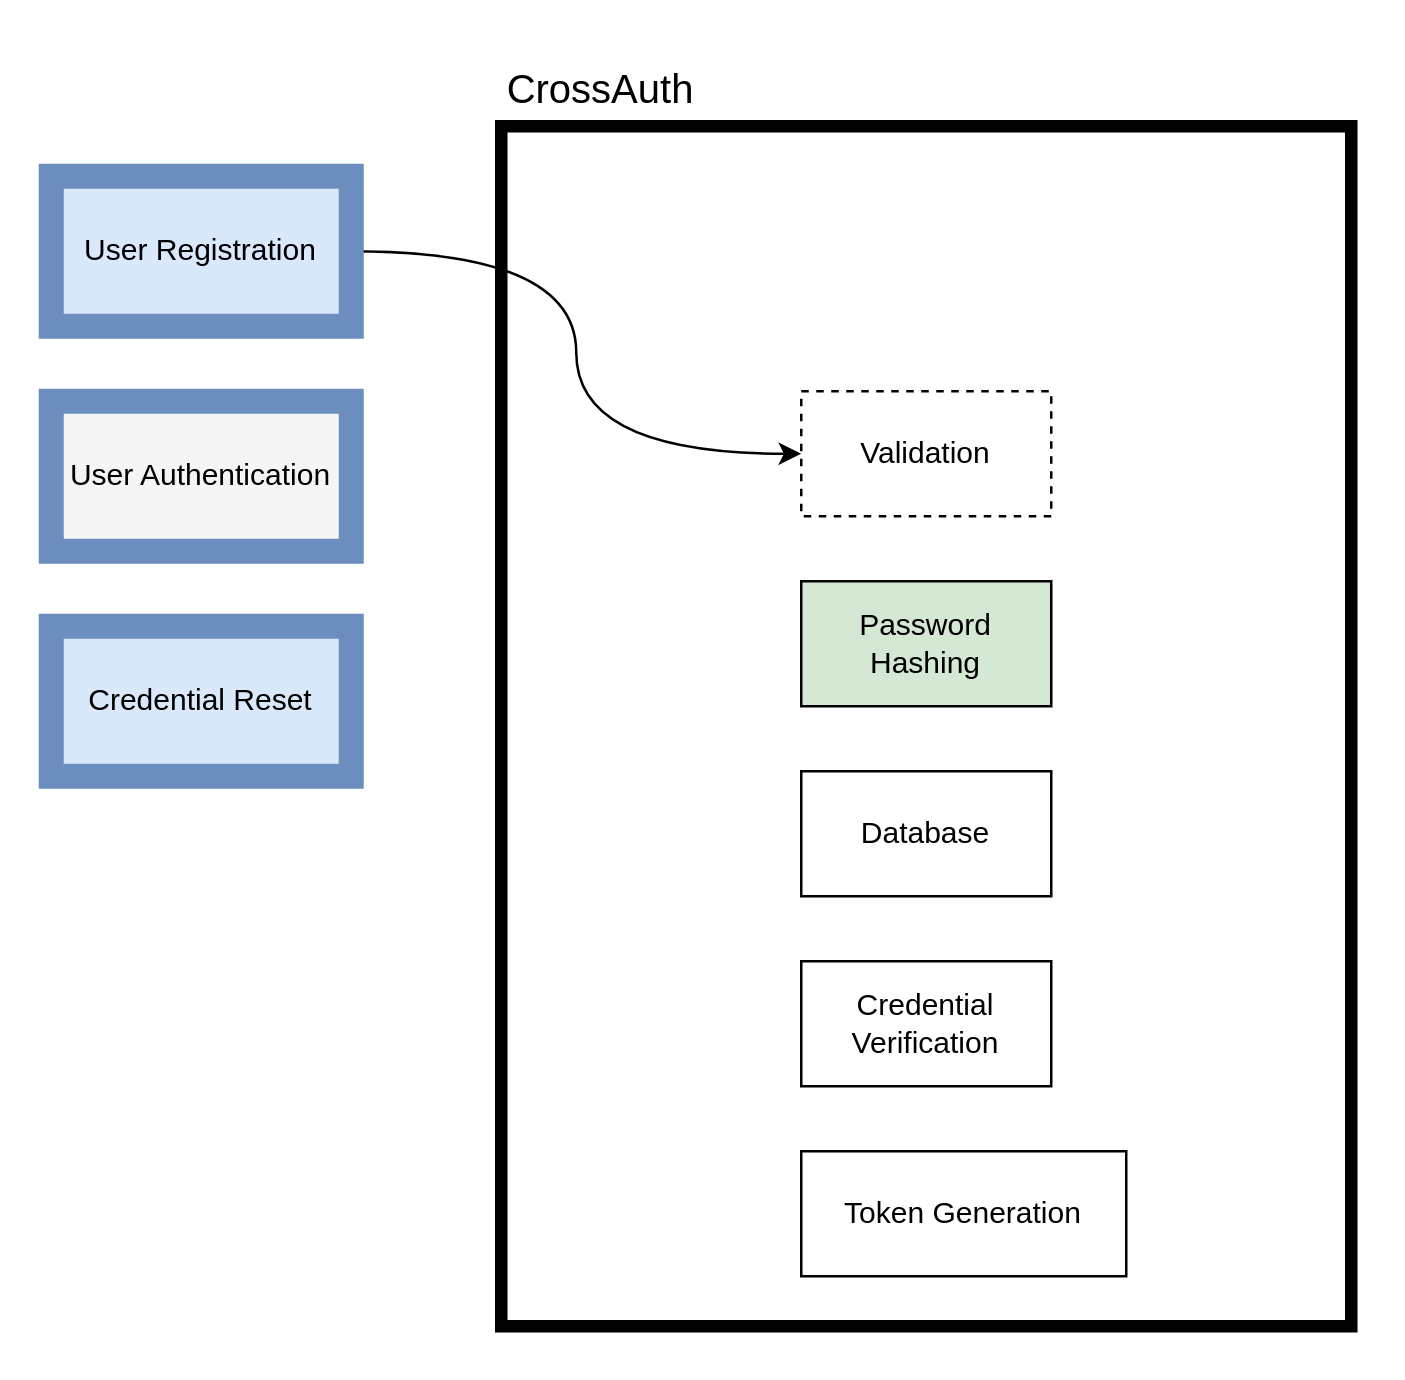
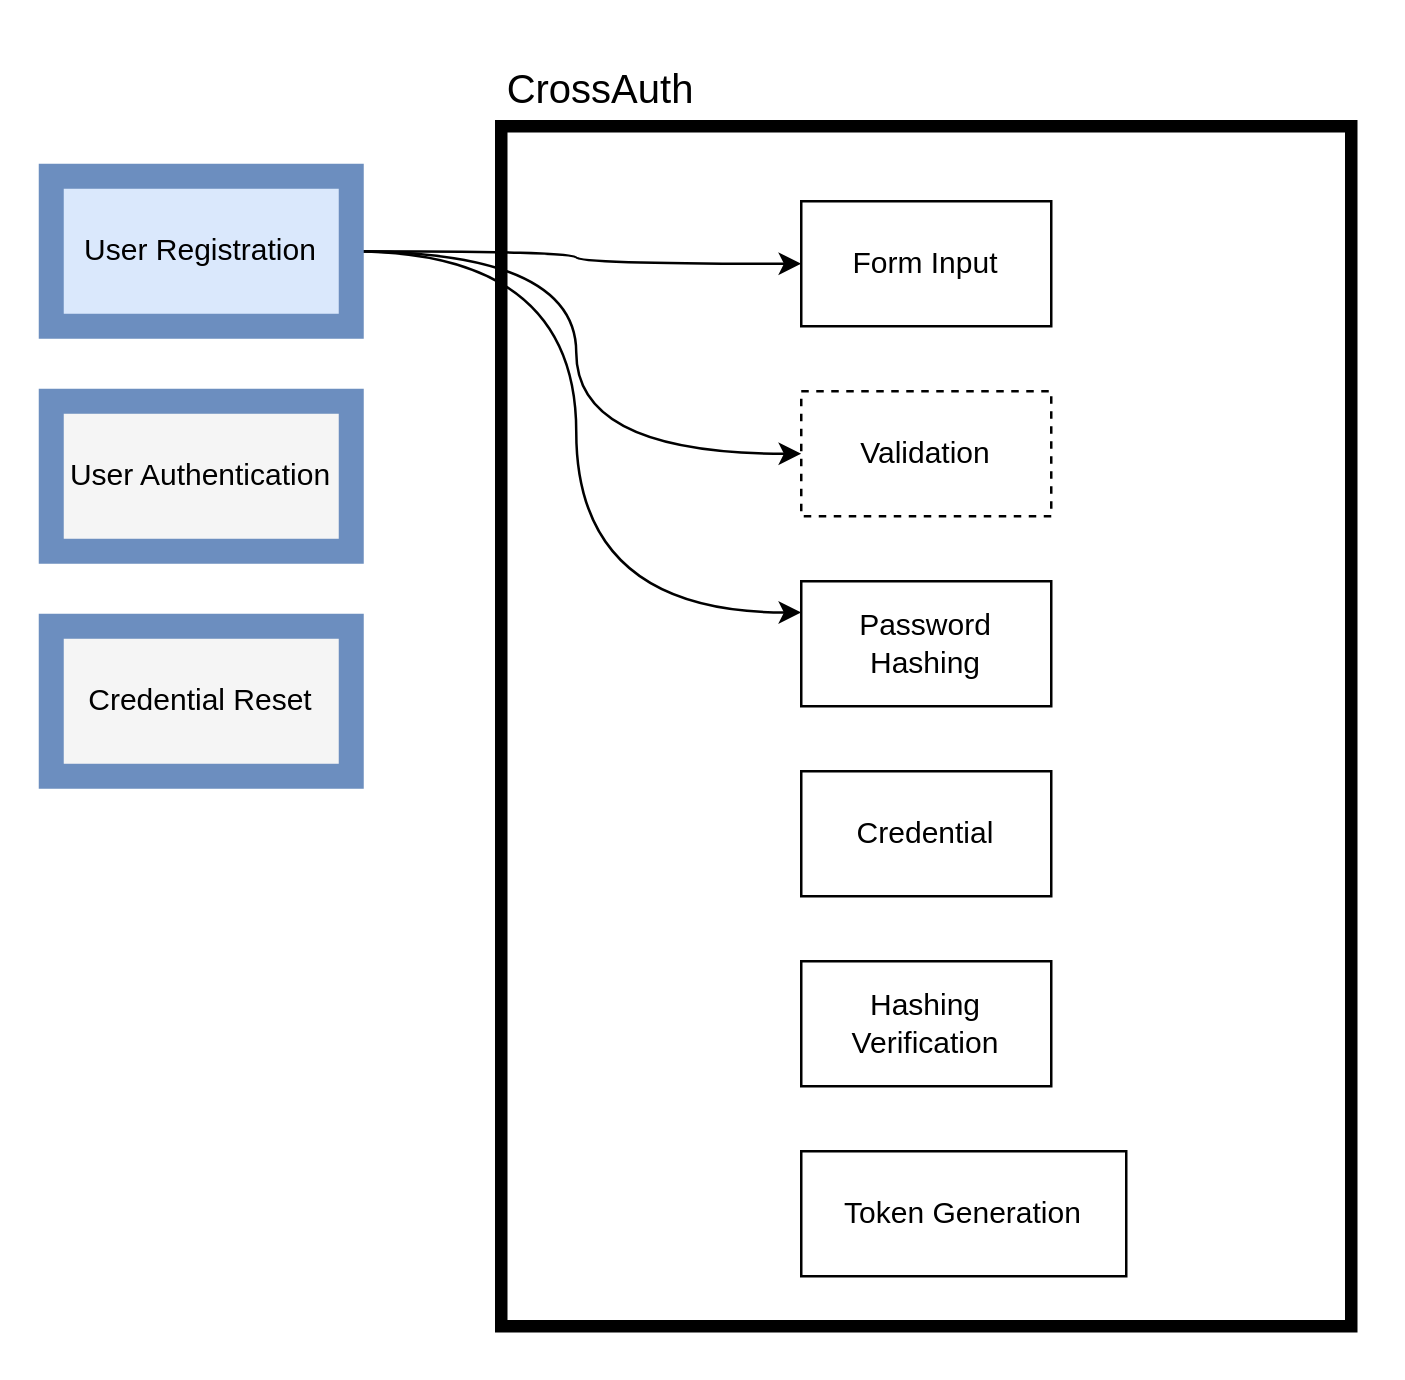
none -> (647, 263)
none -> (926, 264)
none -> (587, 503)
(926, 644) -> (926, 644)
(201, 701) -> (201, 701)
(926, 834) -> (926, 834)
(926, 1024) -> (926, 1024)
